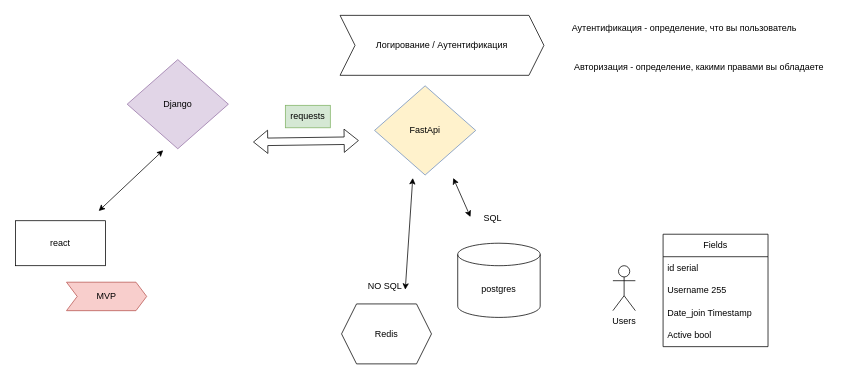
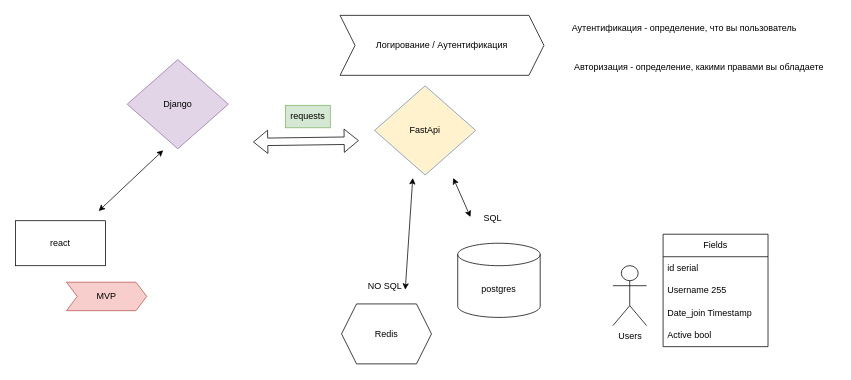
(624, 288) -> (630, 296)
